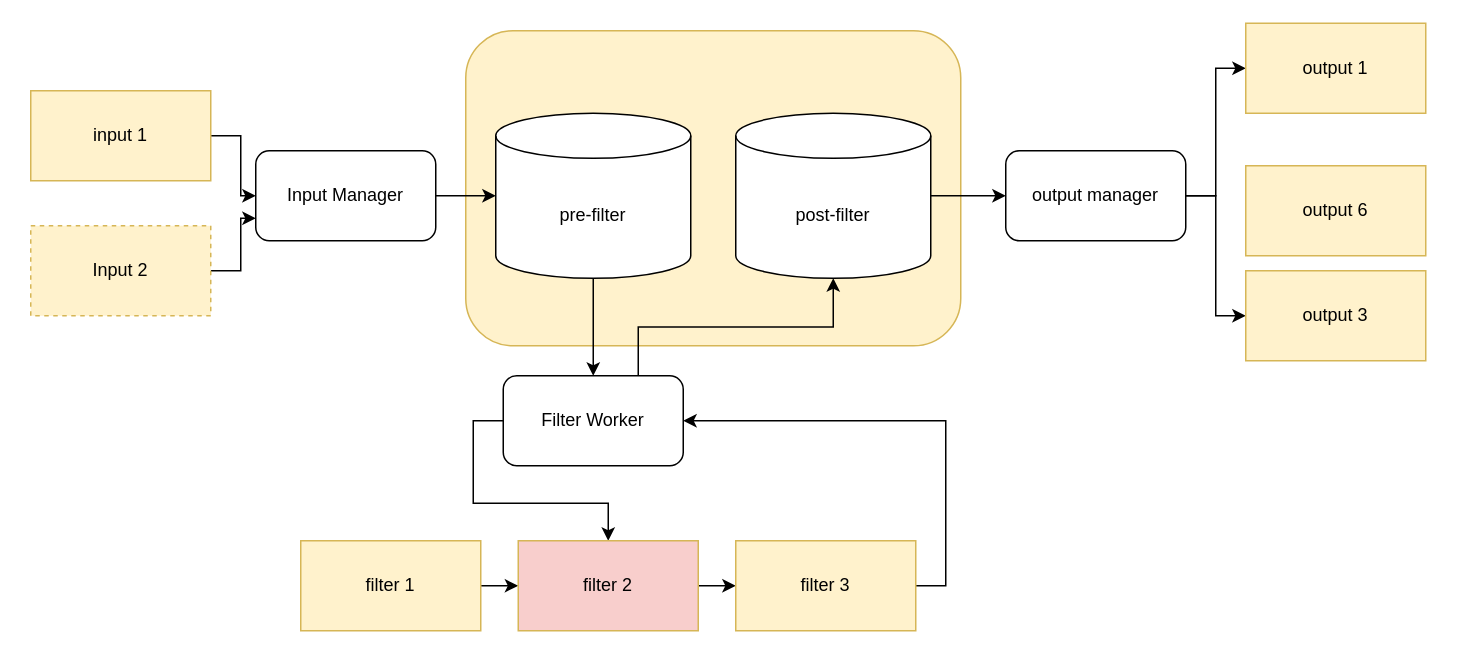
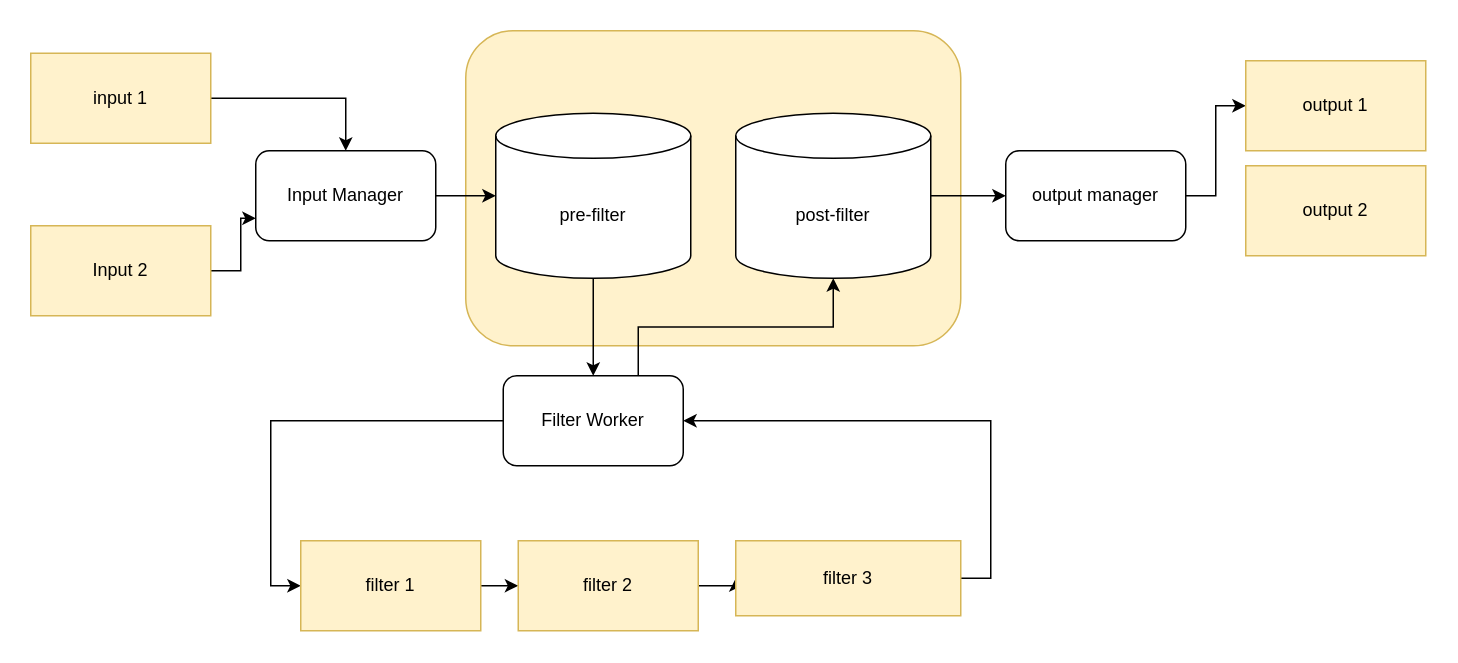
(1336, 68) -> (1336, 106)
(121, 136) -> (121, 98)
(1336, 211) -> (1336, 211)
(1216, 266) -> none
(121, 271) -> (121, 271)
(1336, 316) -> none
(512, 503) -> (281, 421)
(608, 586) -> (608, 586)
(826, 586) -> (848, 578)
